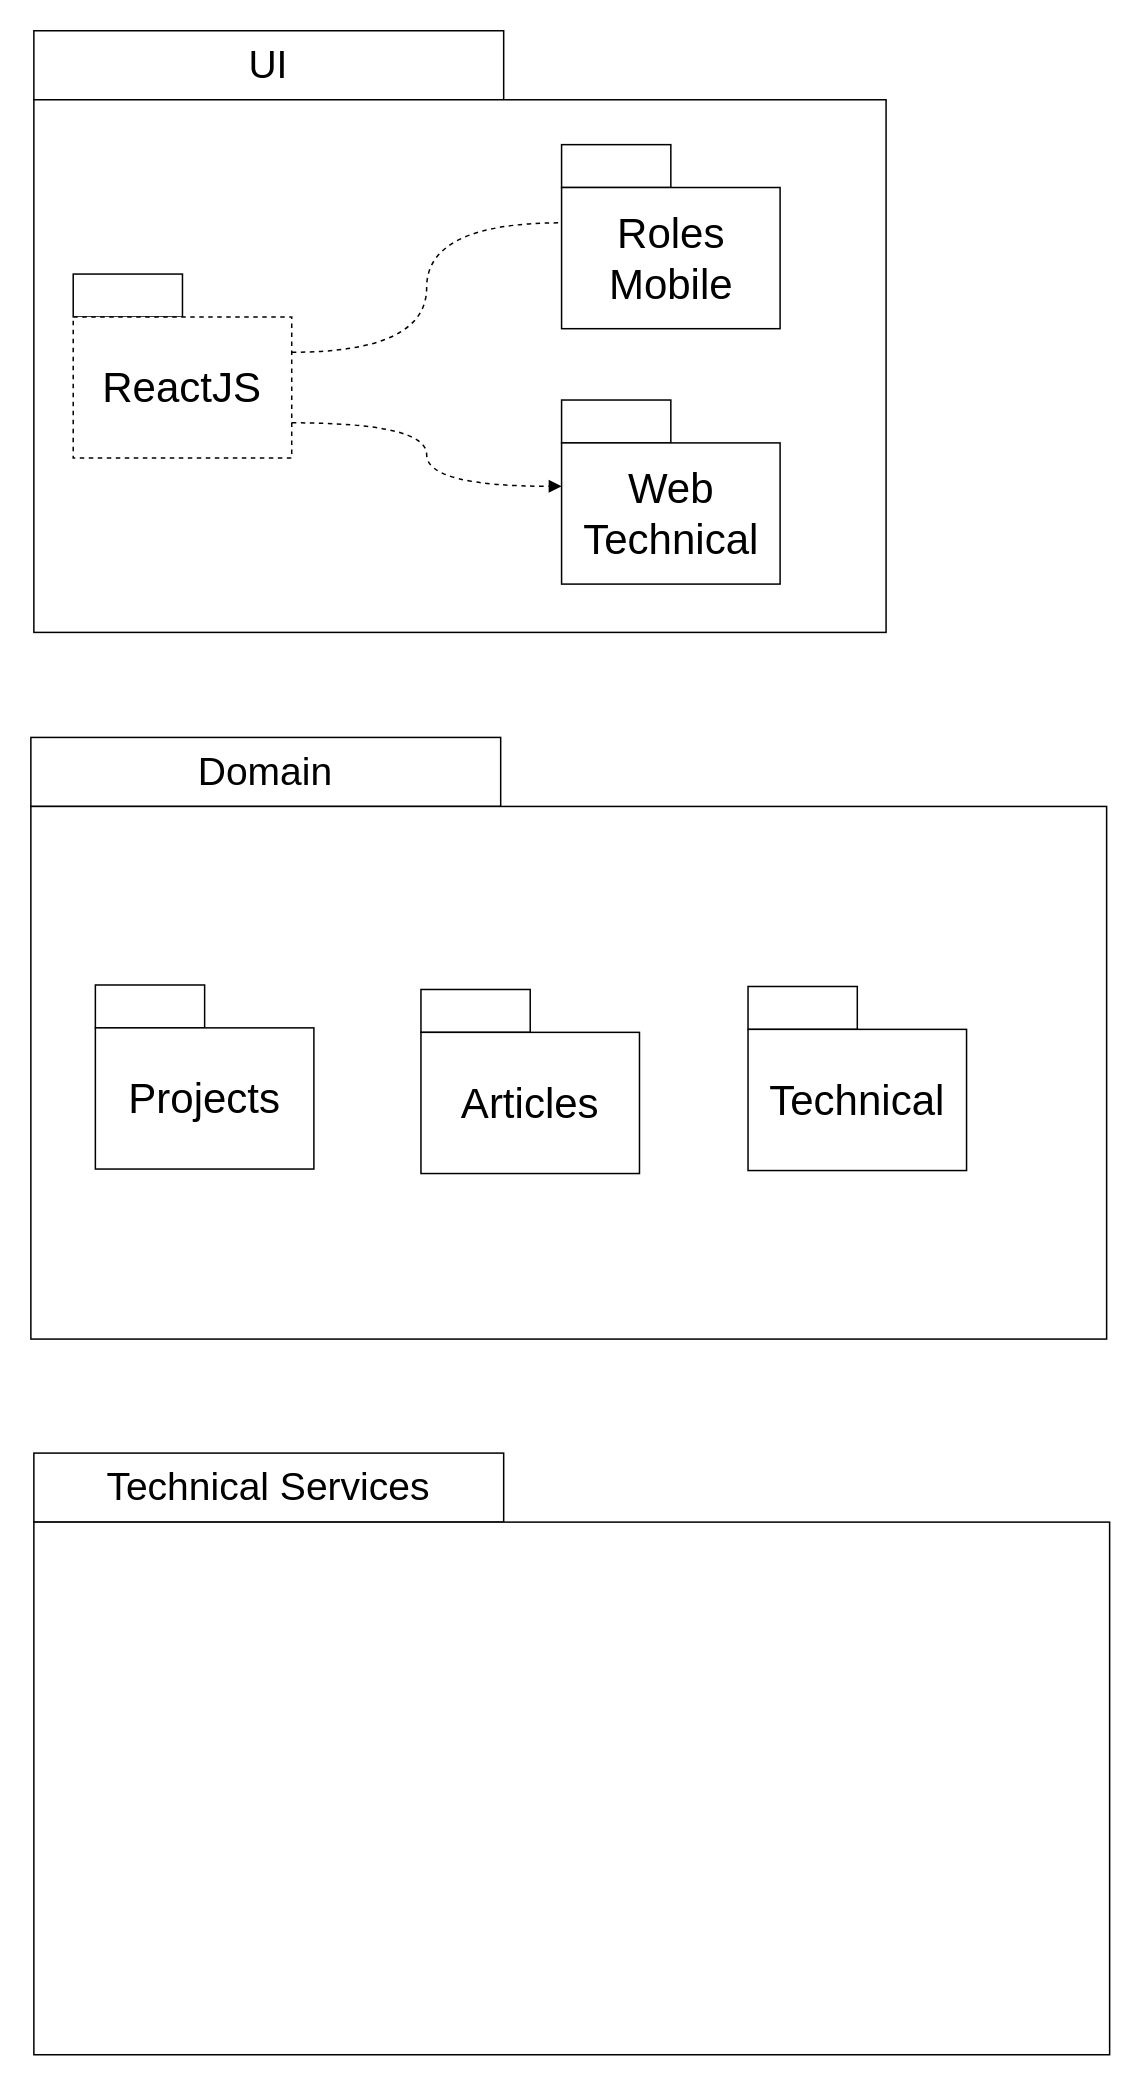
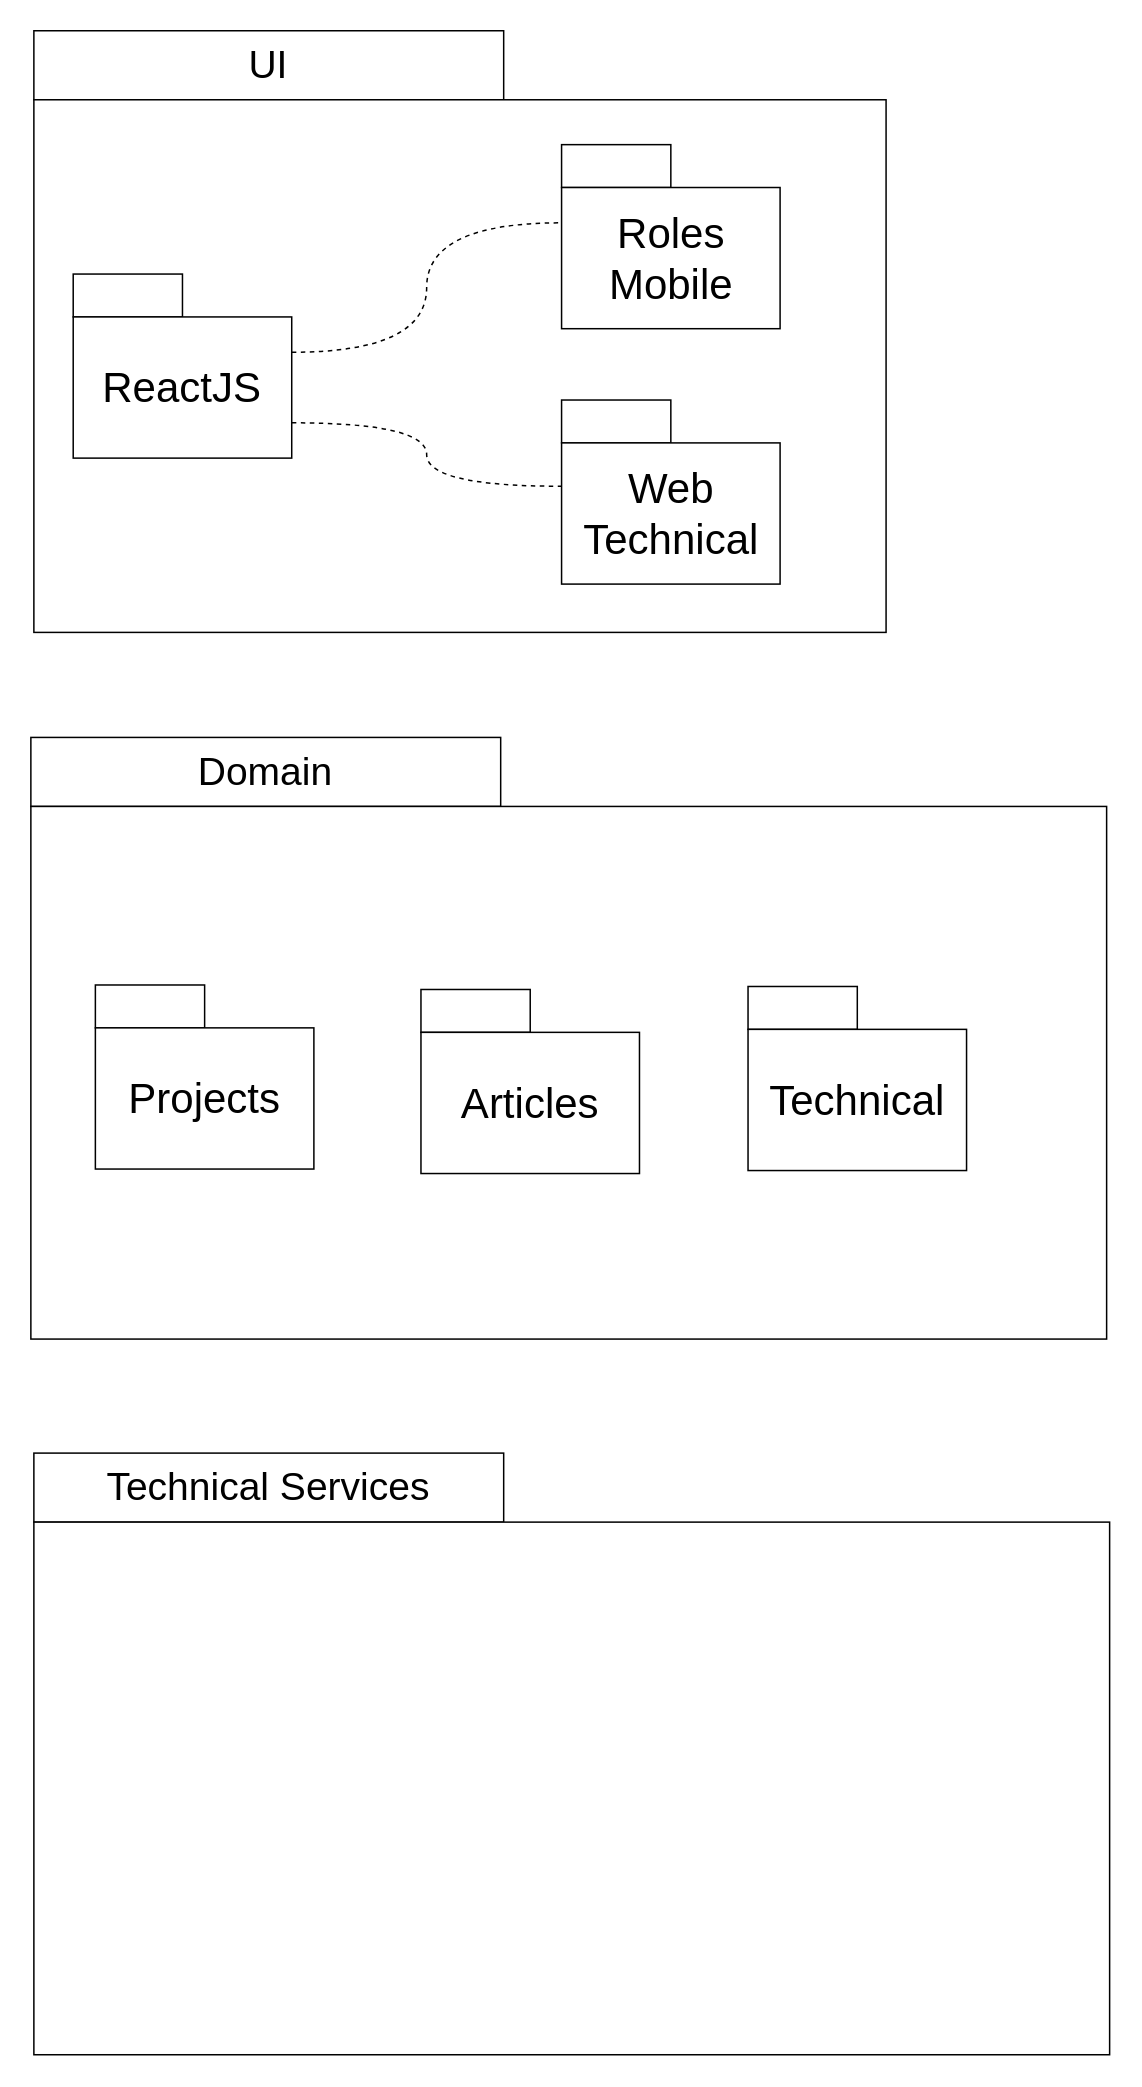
(182, 387) -> (182, 387)
(538, 486) -> (541, 486)
